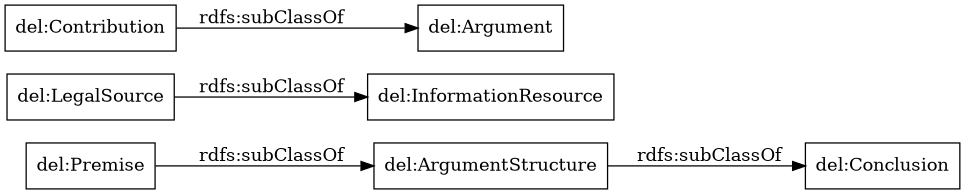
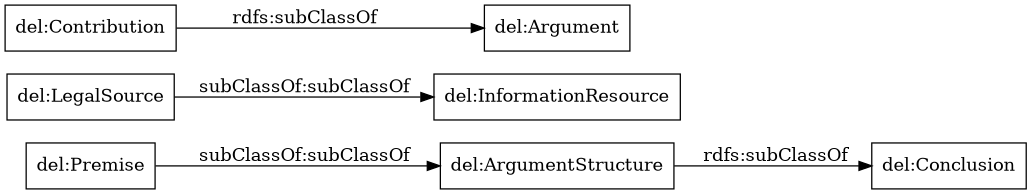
(272, 87) -> (305, 87)
(272, 156) -> (305, 156)
